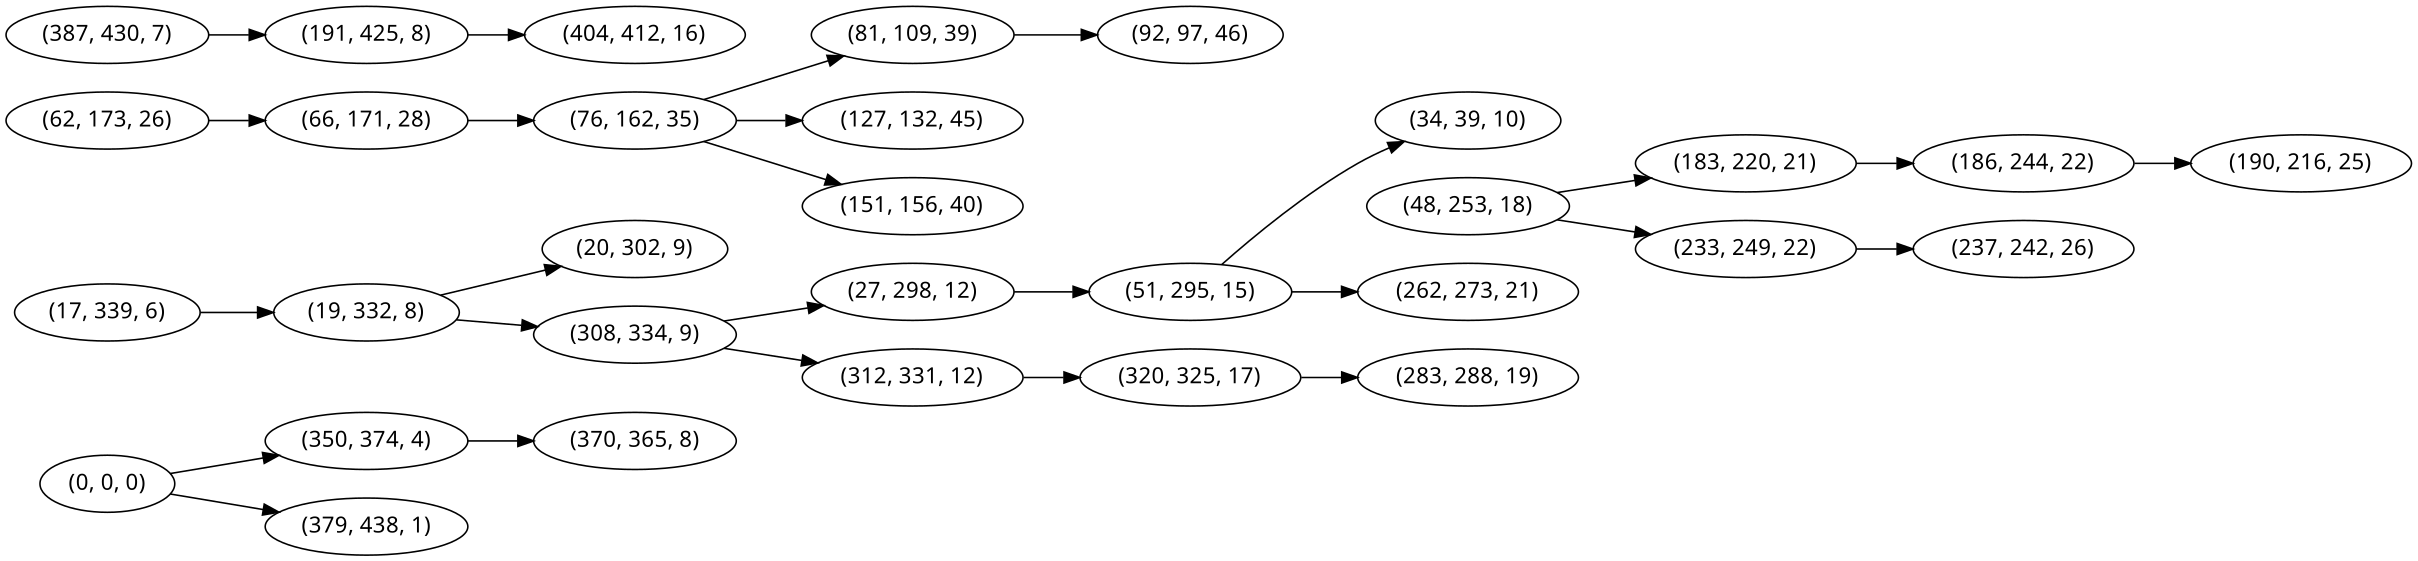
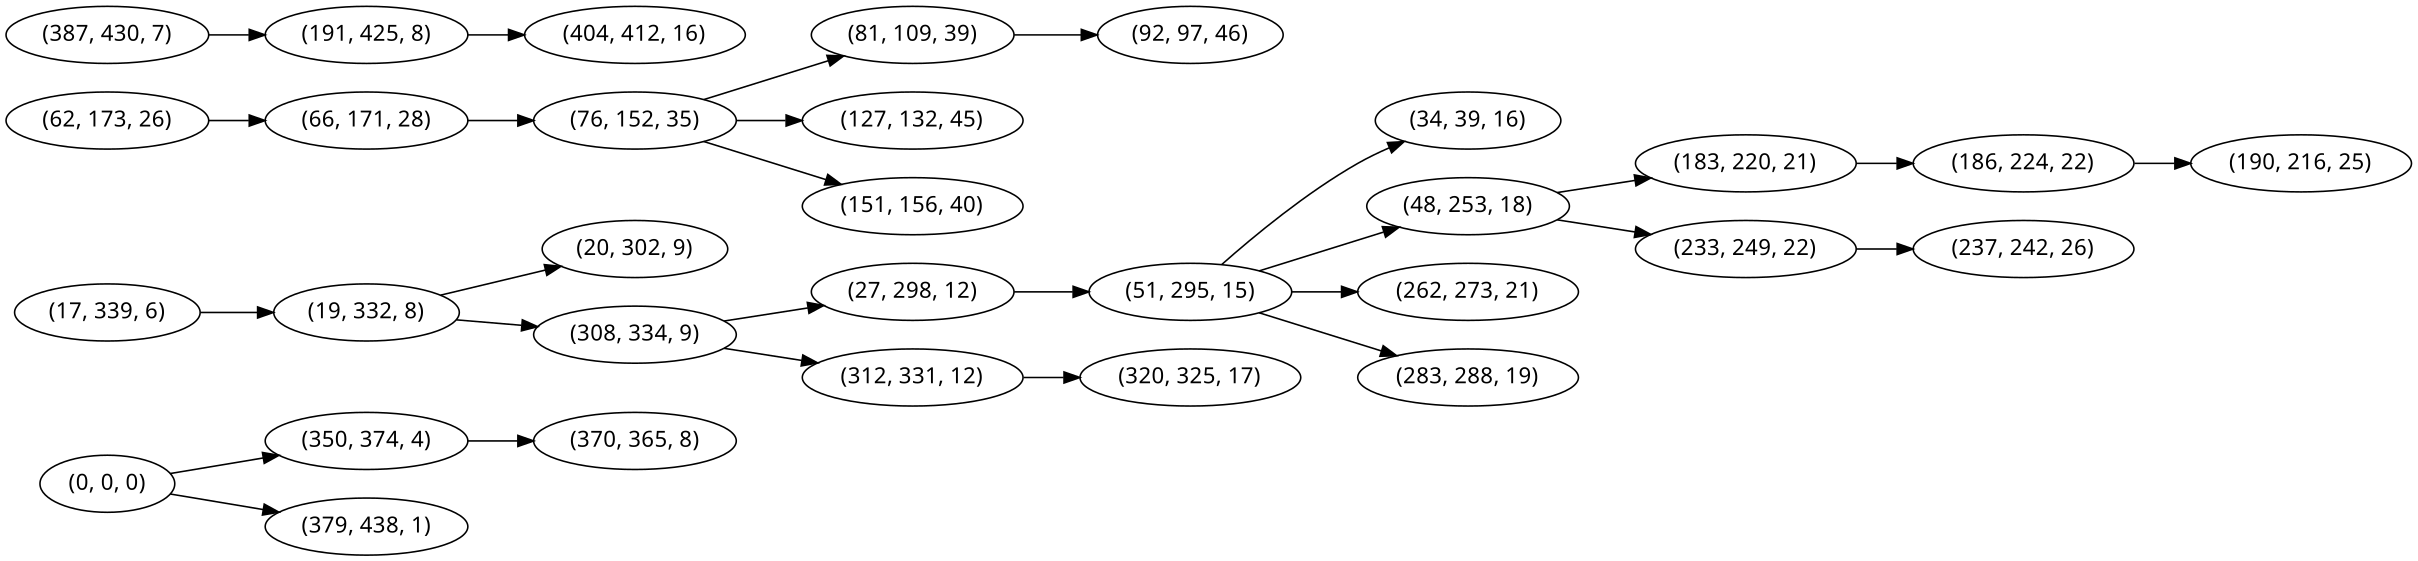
(635, 121) -> (635, 121)
(1468, 121) -> (1468, 121)
(2024, 163) -> (2024, 163)
none -> (1321, 251)
(1321, 377) -> (1320, 332)
